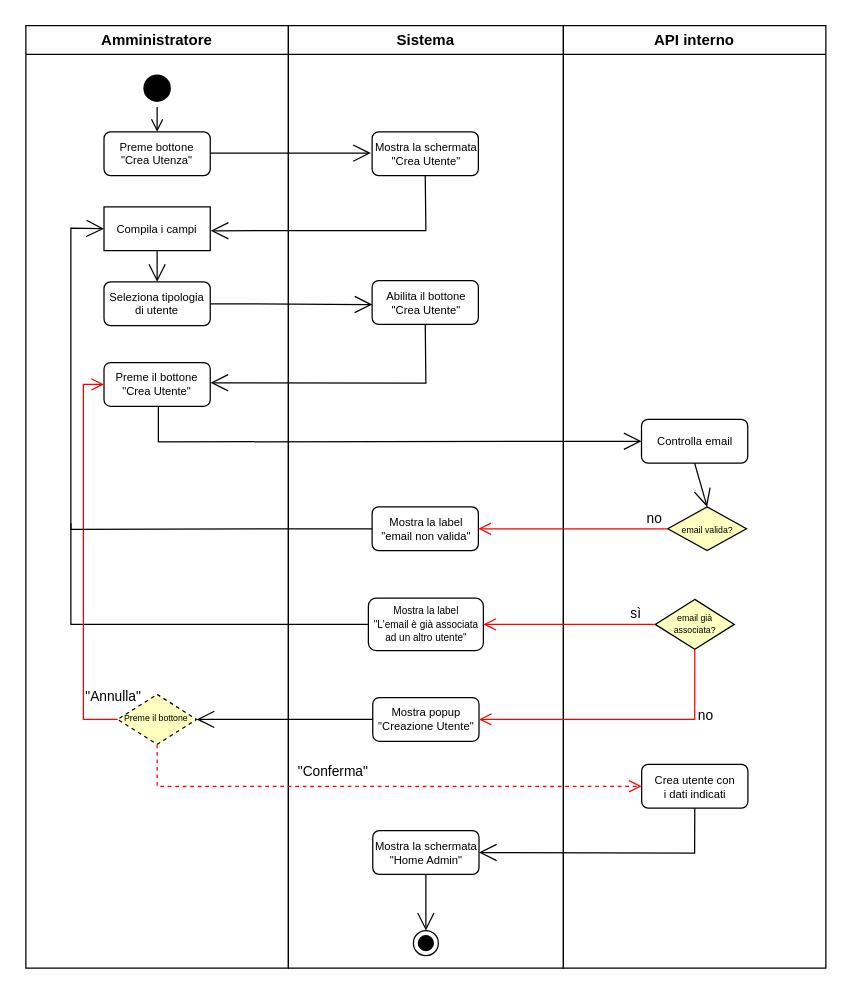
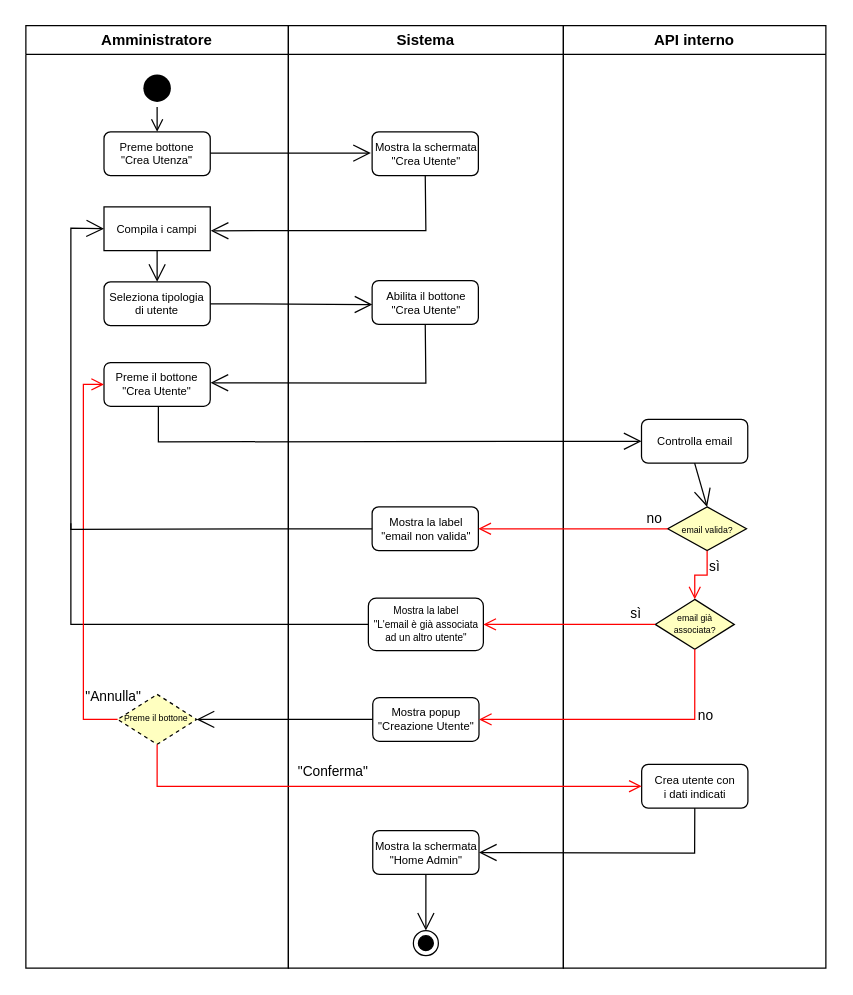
none -> (703, 575)
(378, 786) -> (378, 786)
